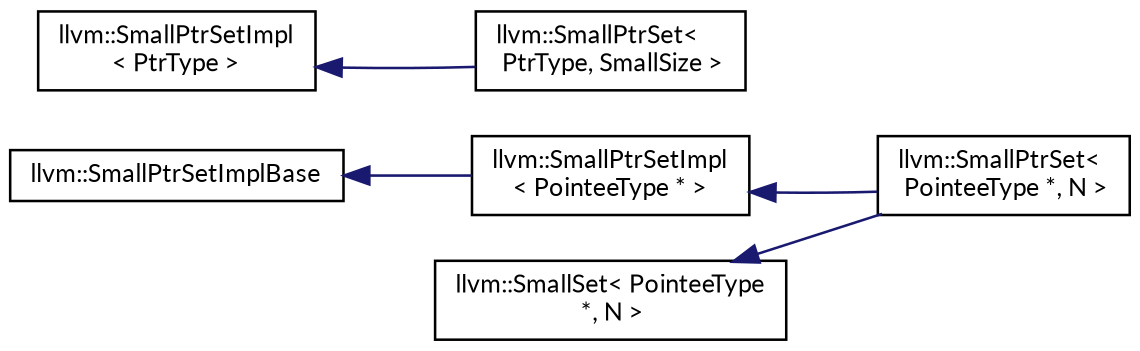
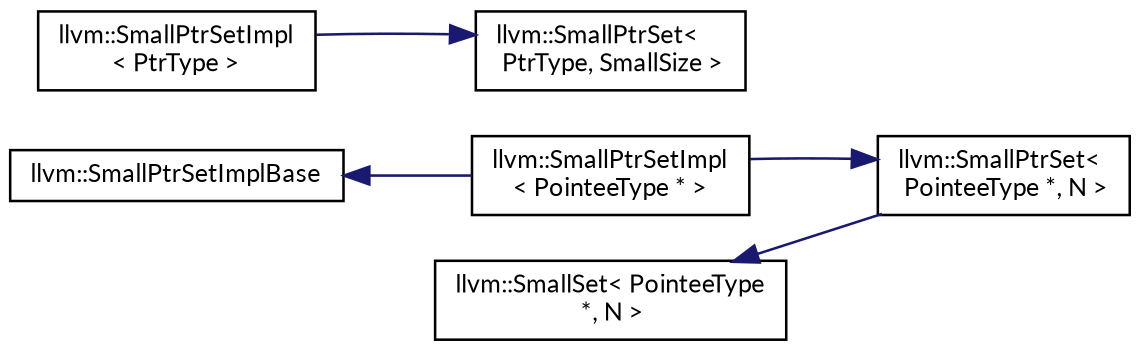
(409, 68) -> (383, 34)
(827, 193) -> (801, 158)
